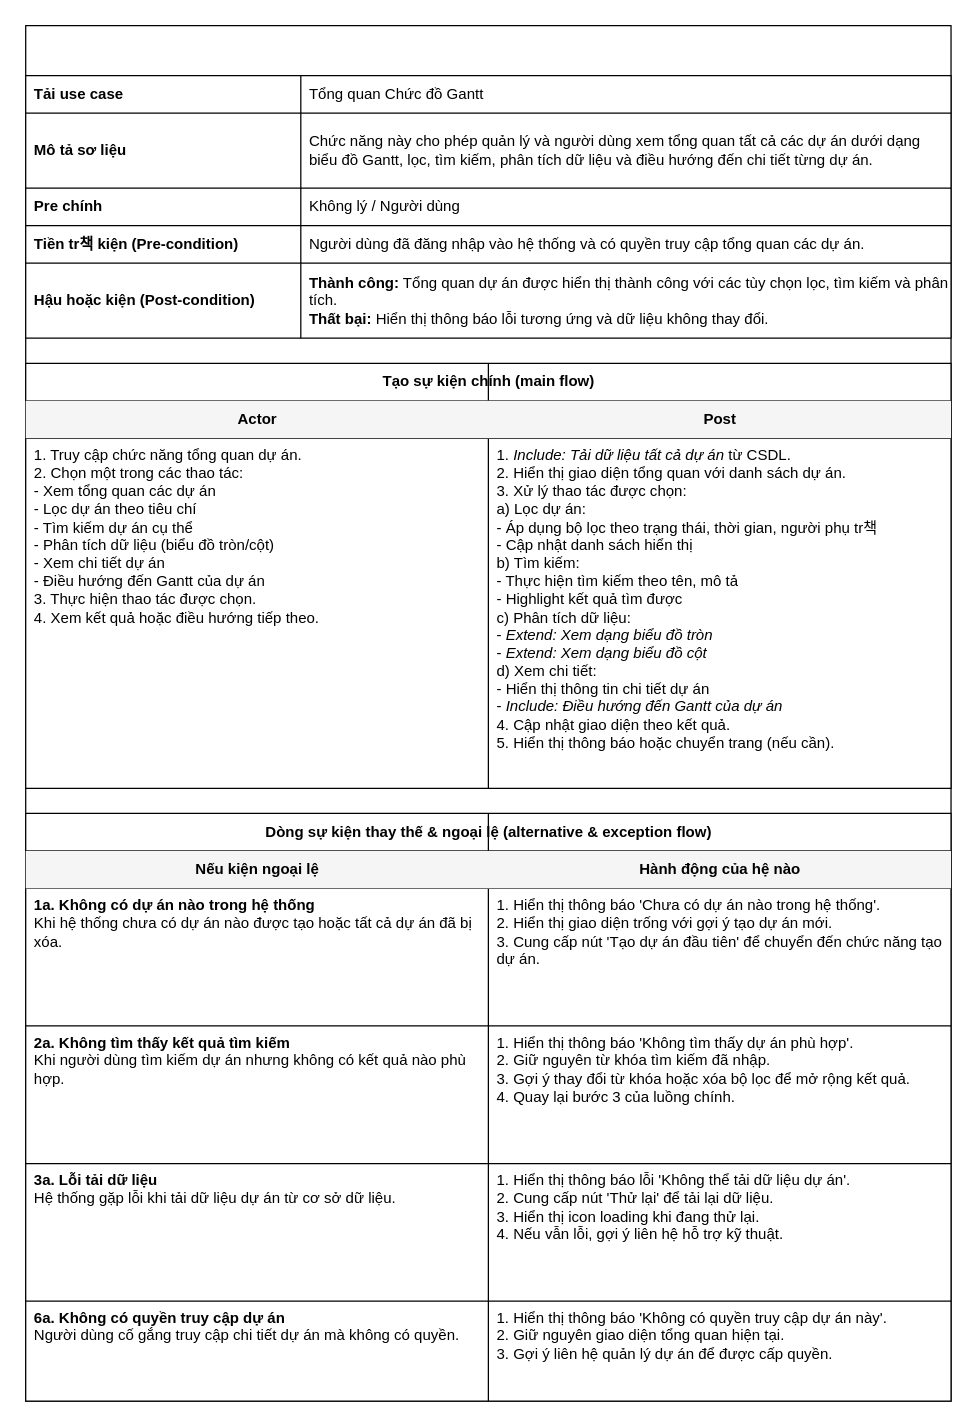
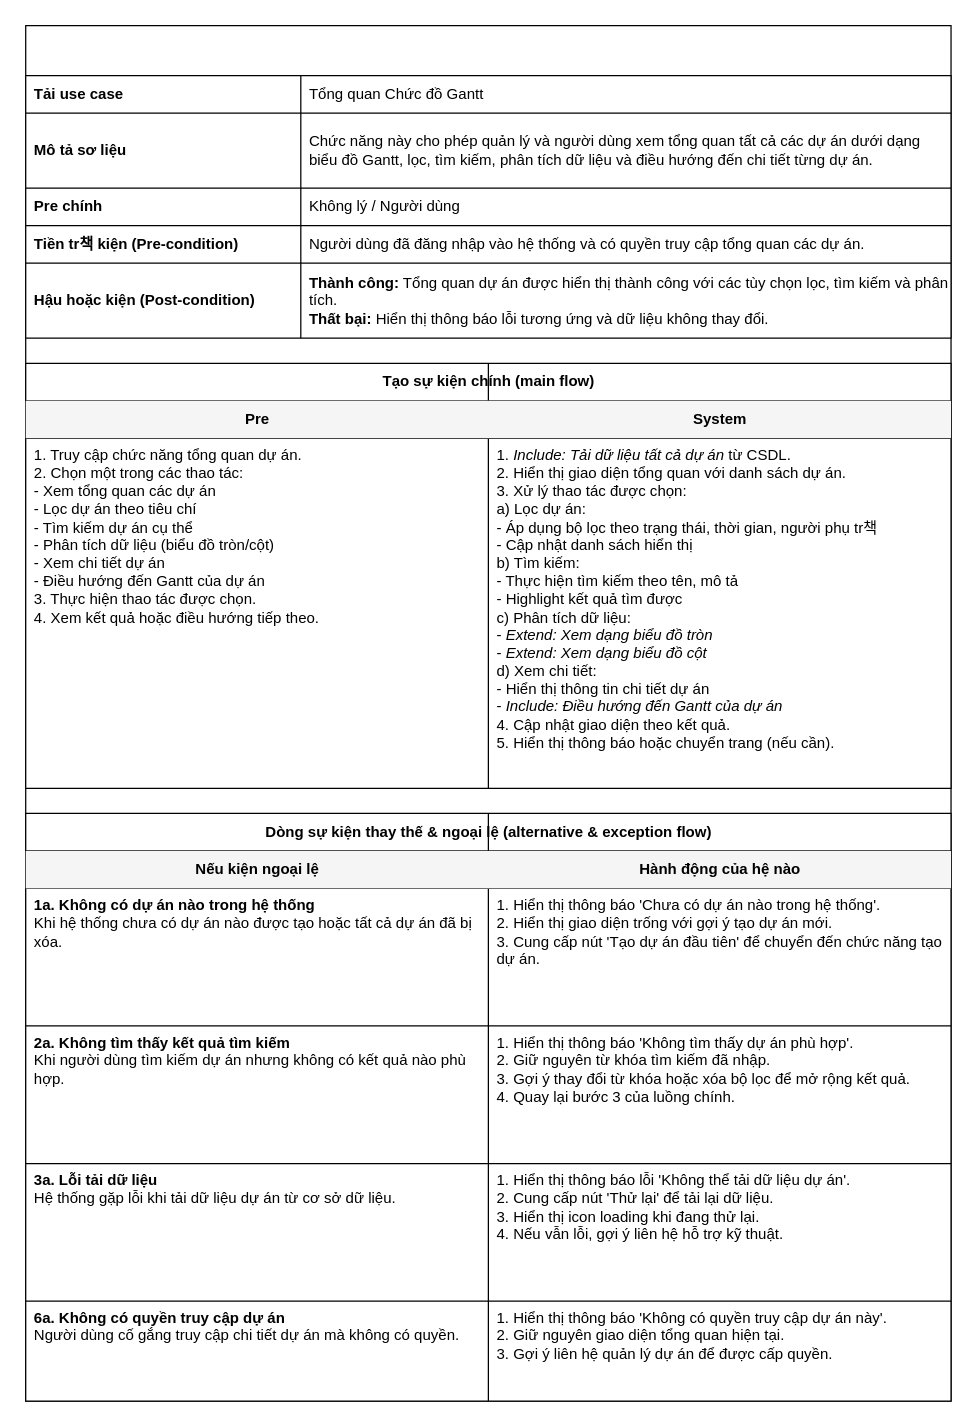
(258, 419) -> (258, 419)
(720, 419) -> (720, 419)
